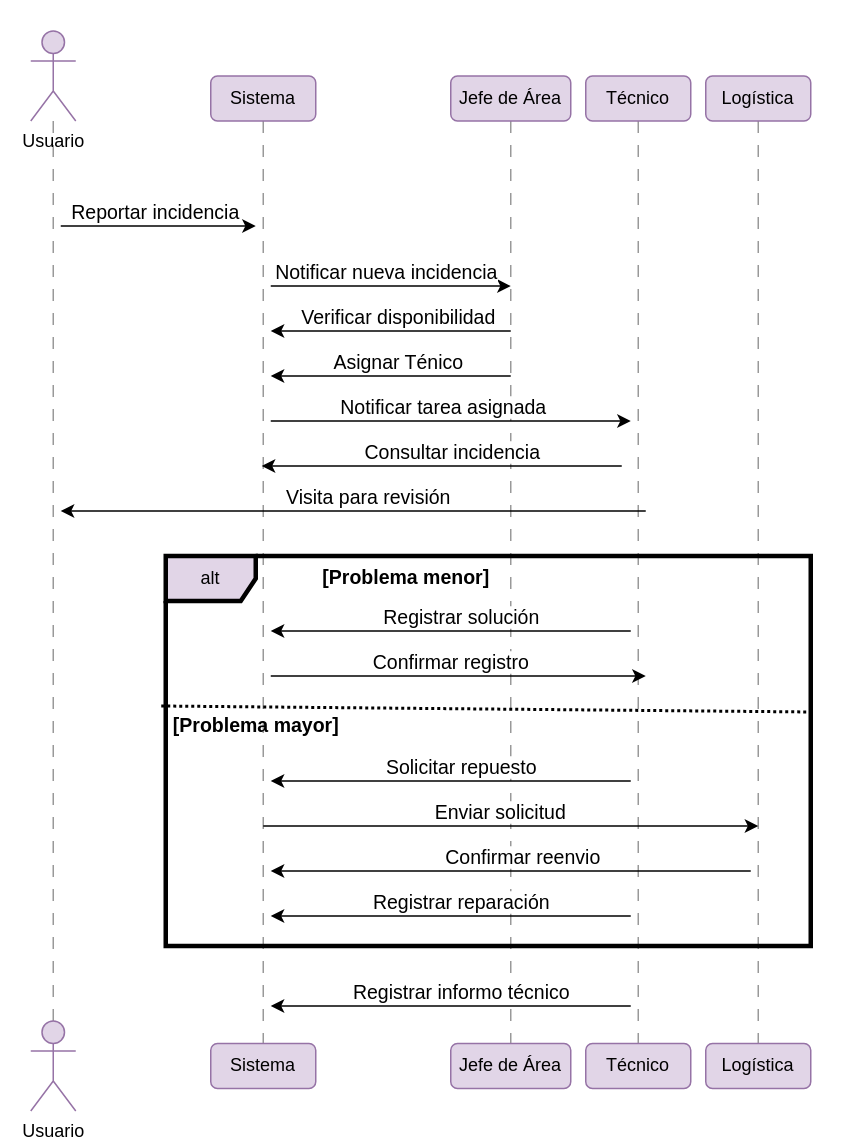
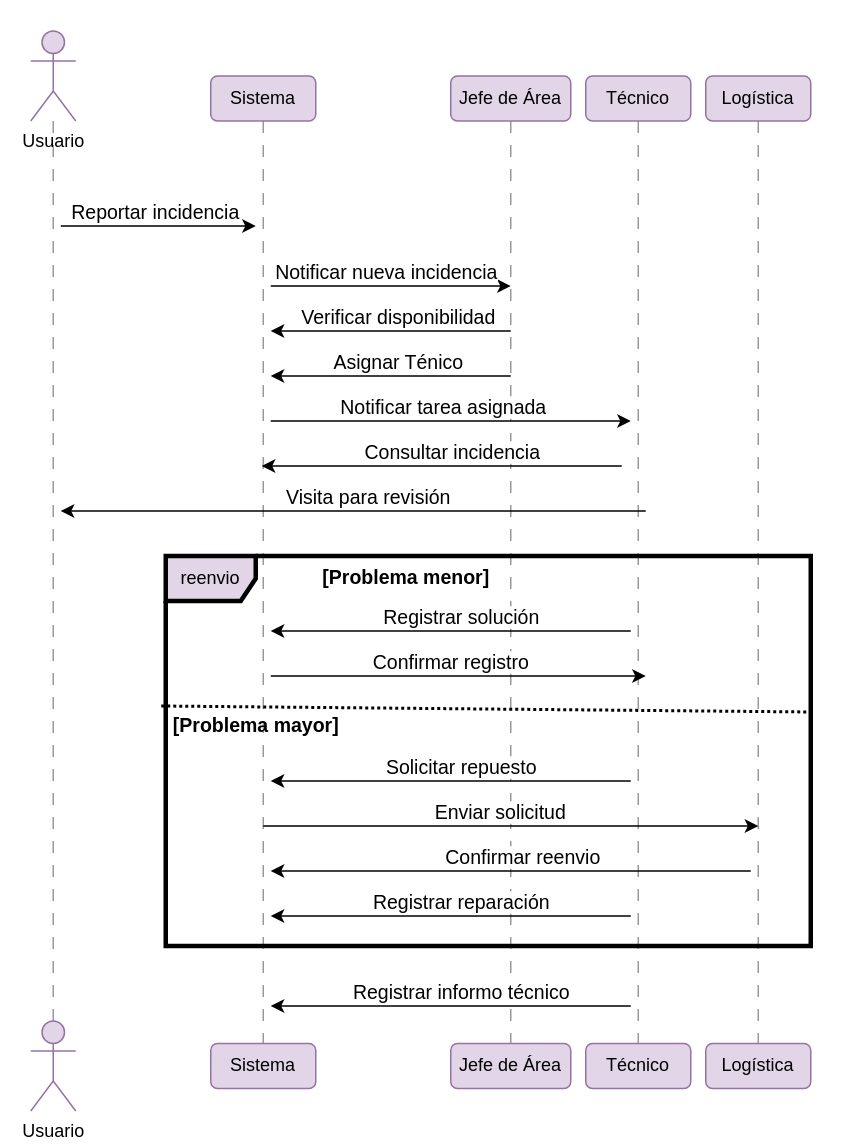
(211, 578) -> (211, 578)
